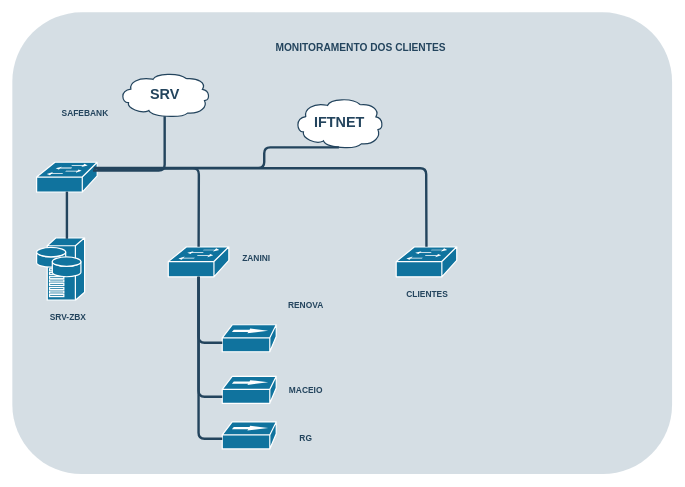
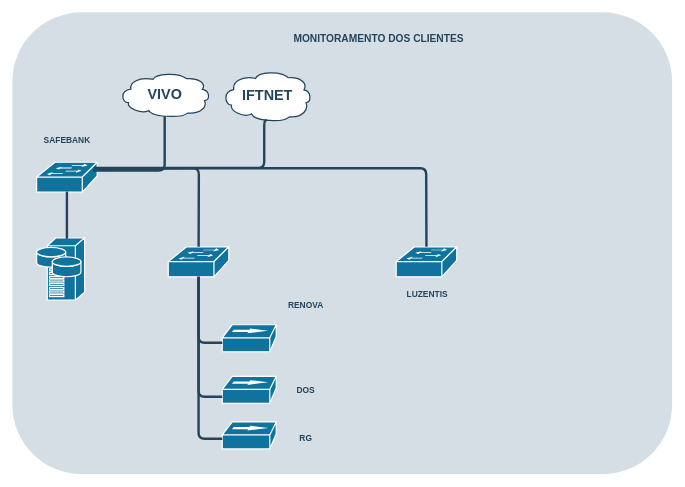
(361, 48) -> (379, 39)
(165, 95) -> (165, 95)
(85, 113) -> (67, 140)
(339, 123) -> (267, 96)
(257, 258) -> none
(428, 294) -> (428, 294)
(68, 317) -> none
(306, 390) -> (306, 390)
